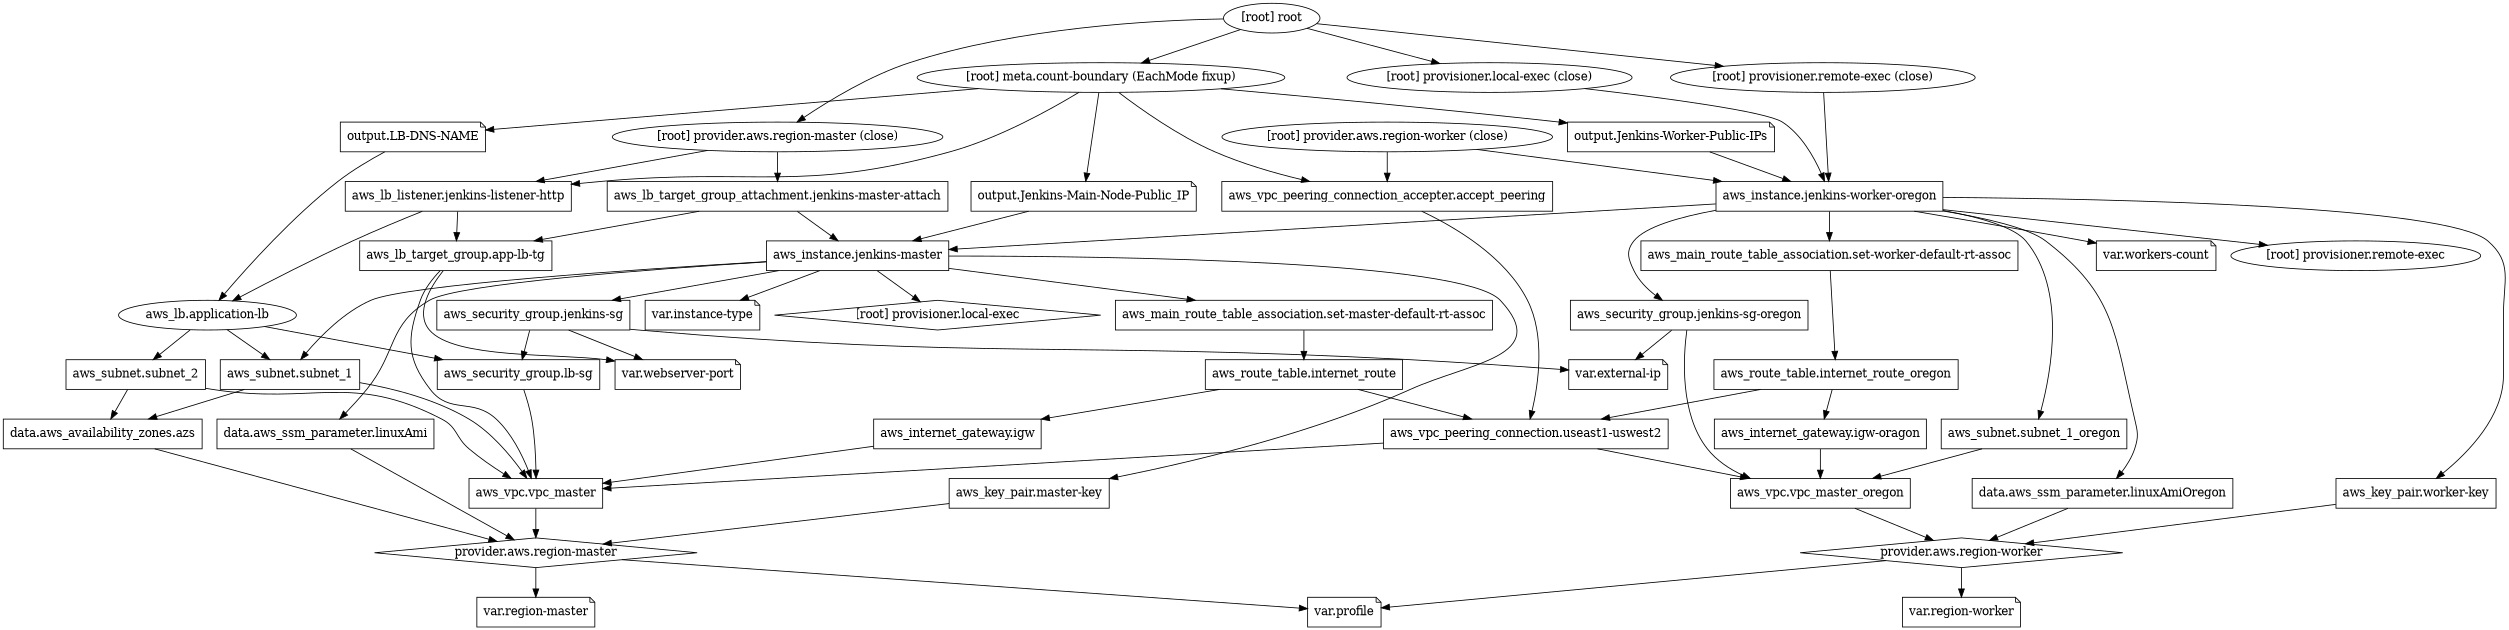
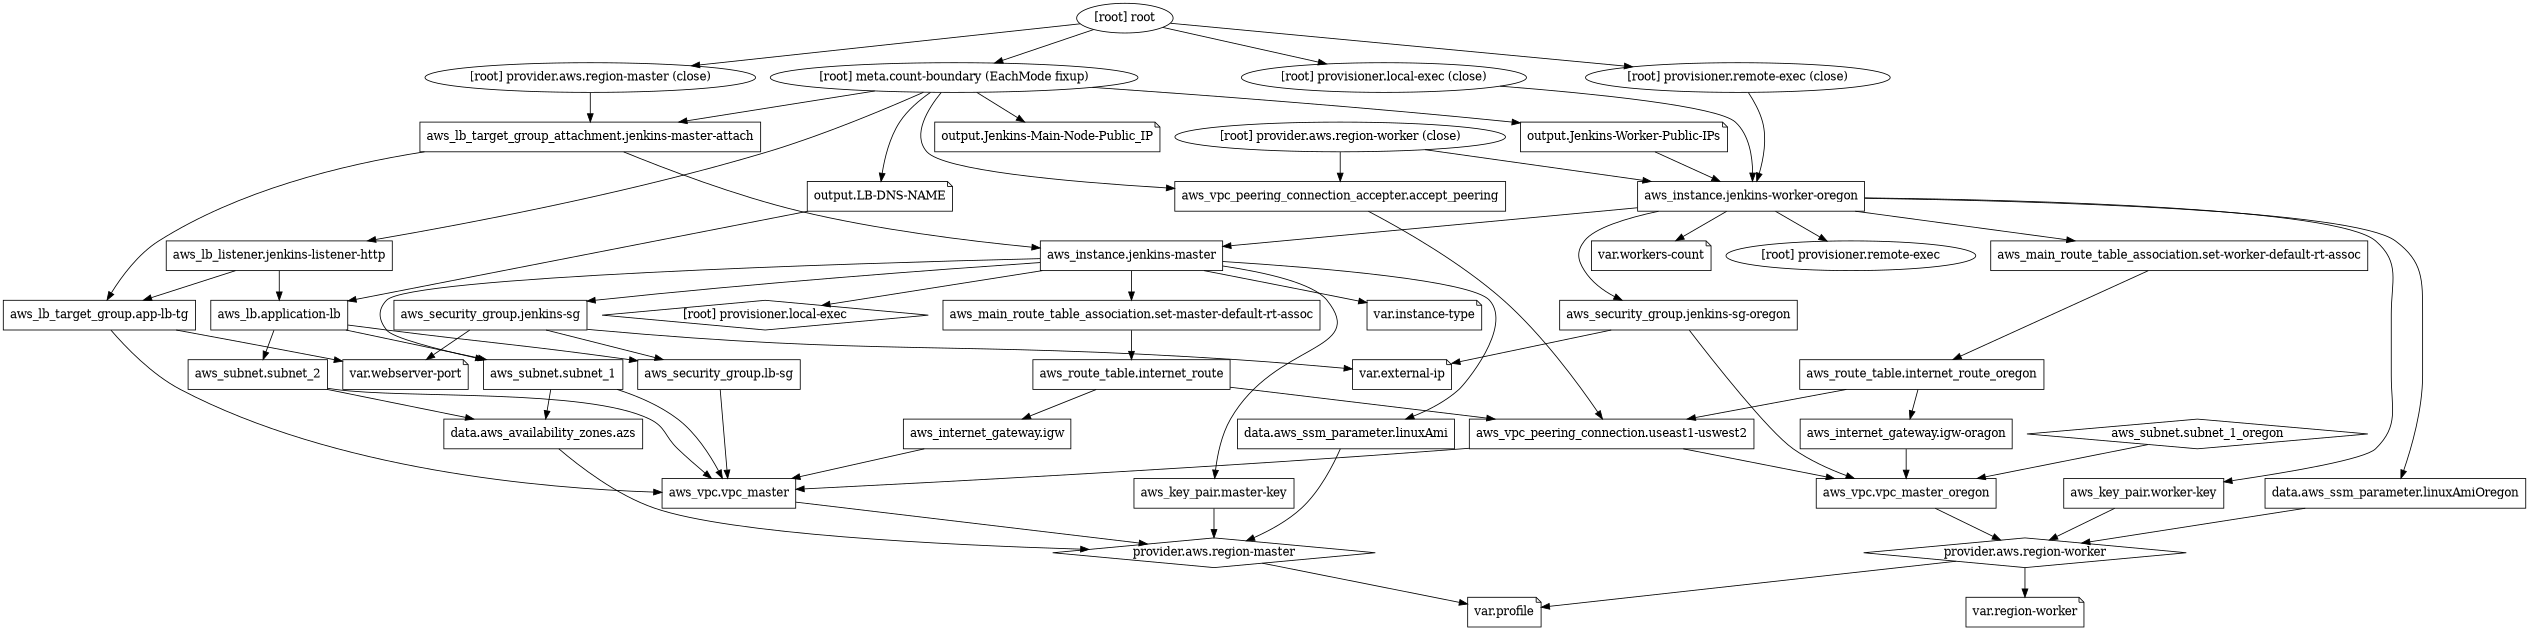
none -> (781, 106)
(626, 165) -> none
(975, 225) -> none
(2046, 280) -> none
(207, 315) -> (279, 315)
(2034, 434) -> (2197, 434)
(536, 612) -> none
